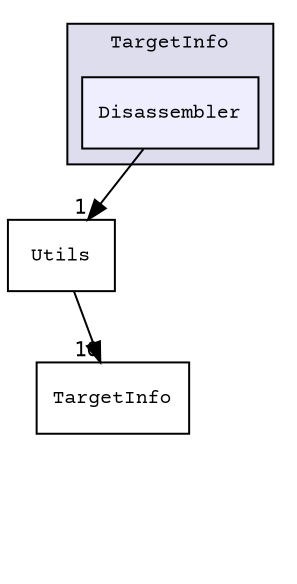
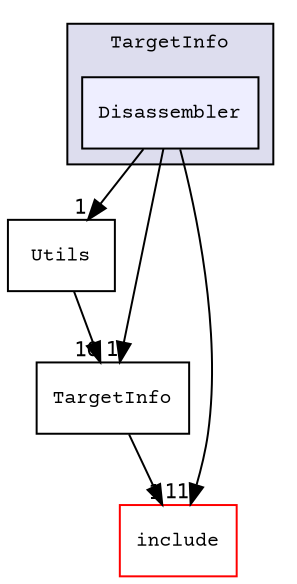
none -> (144, 246)
none -> (178, 541)
